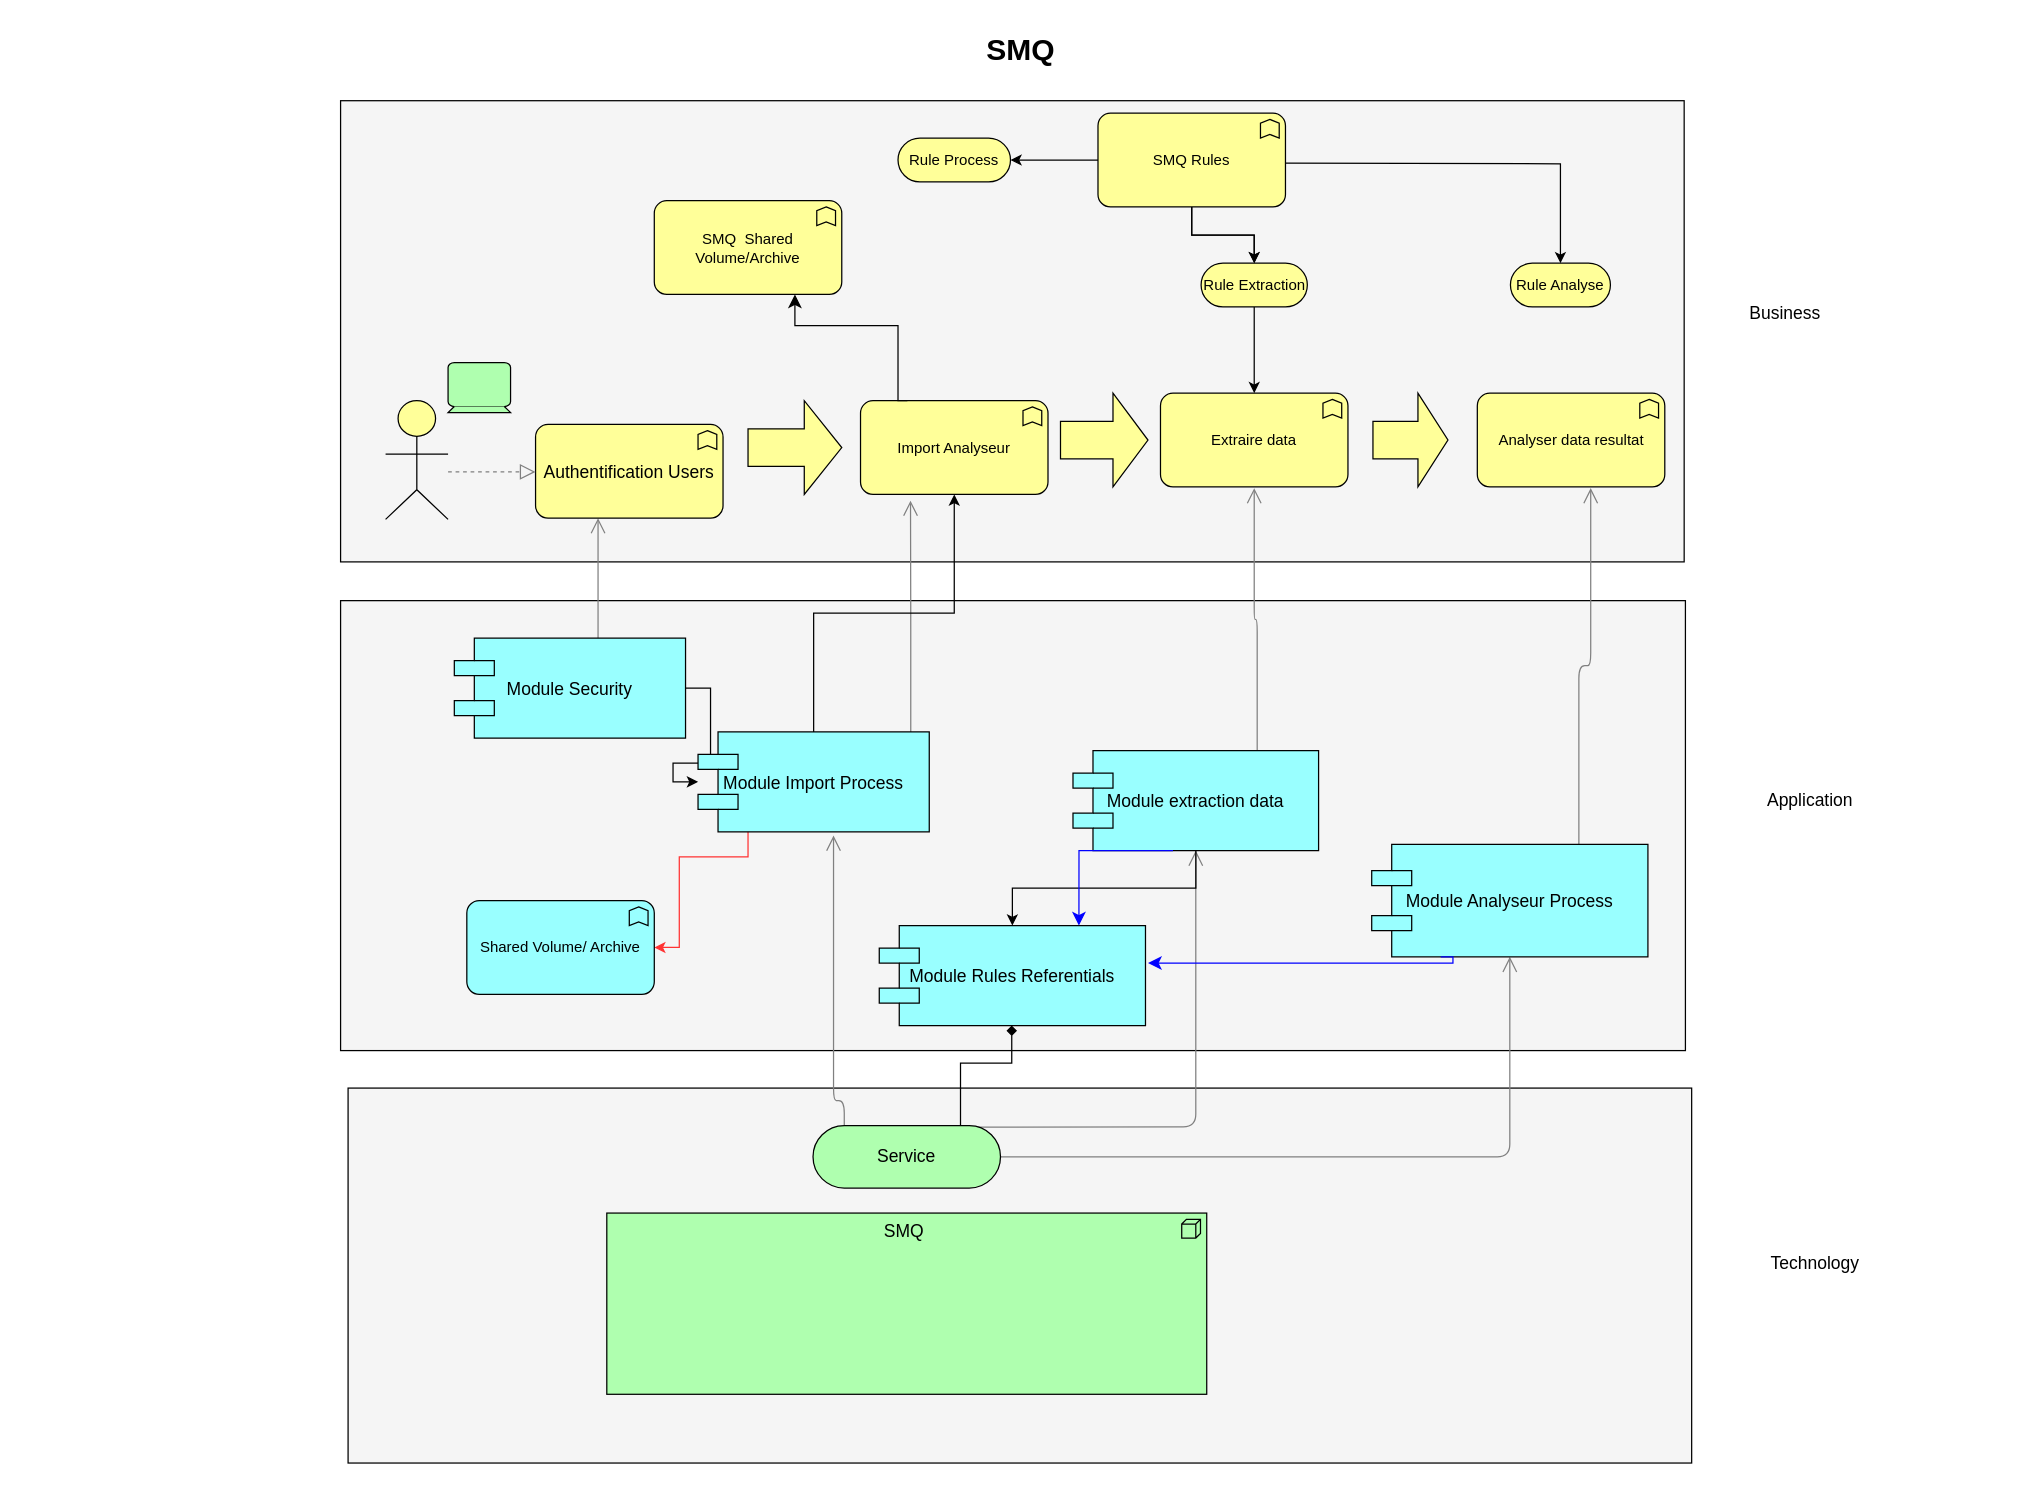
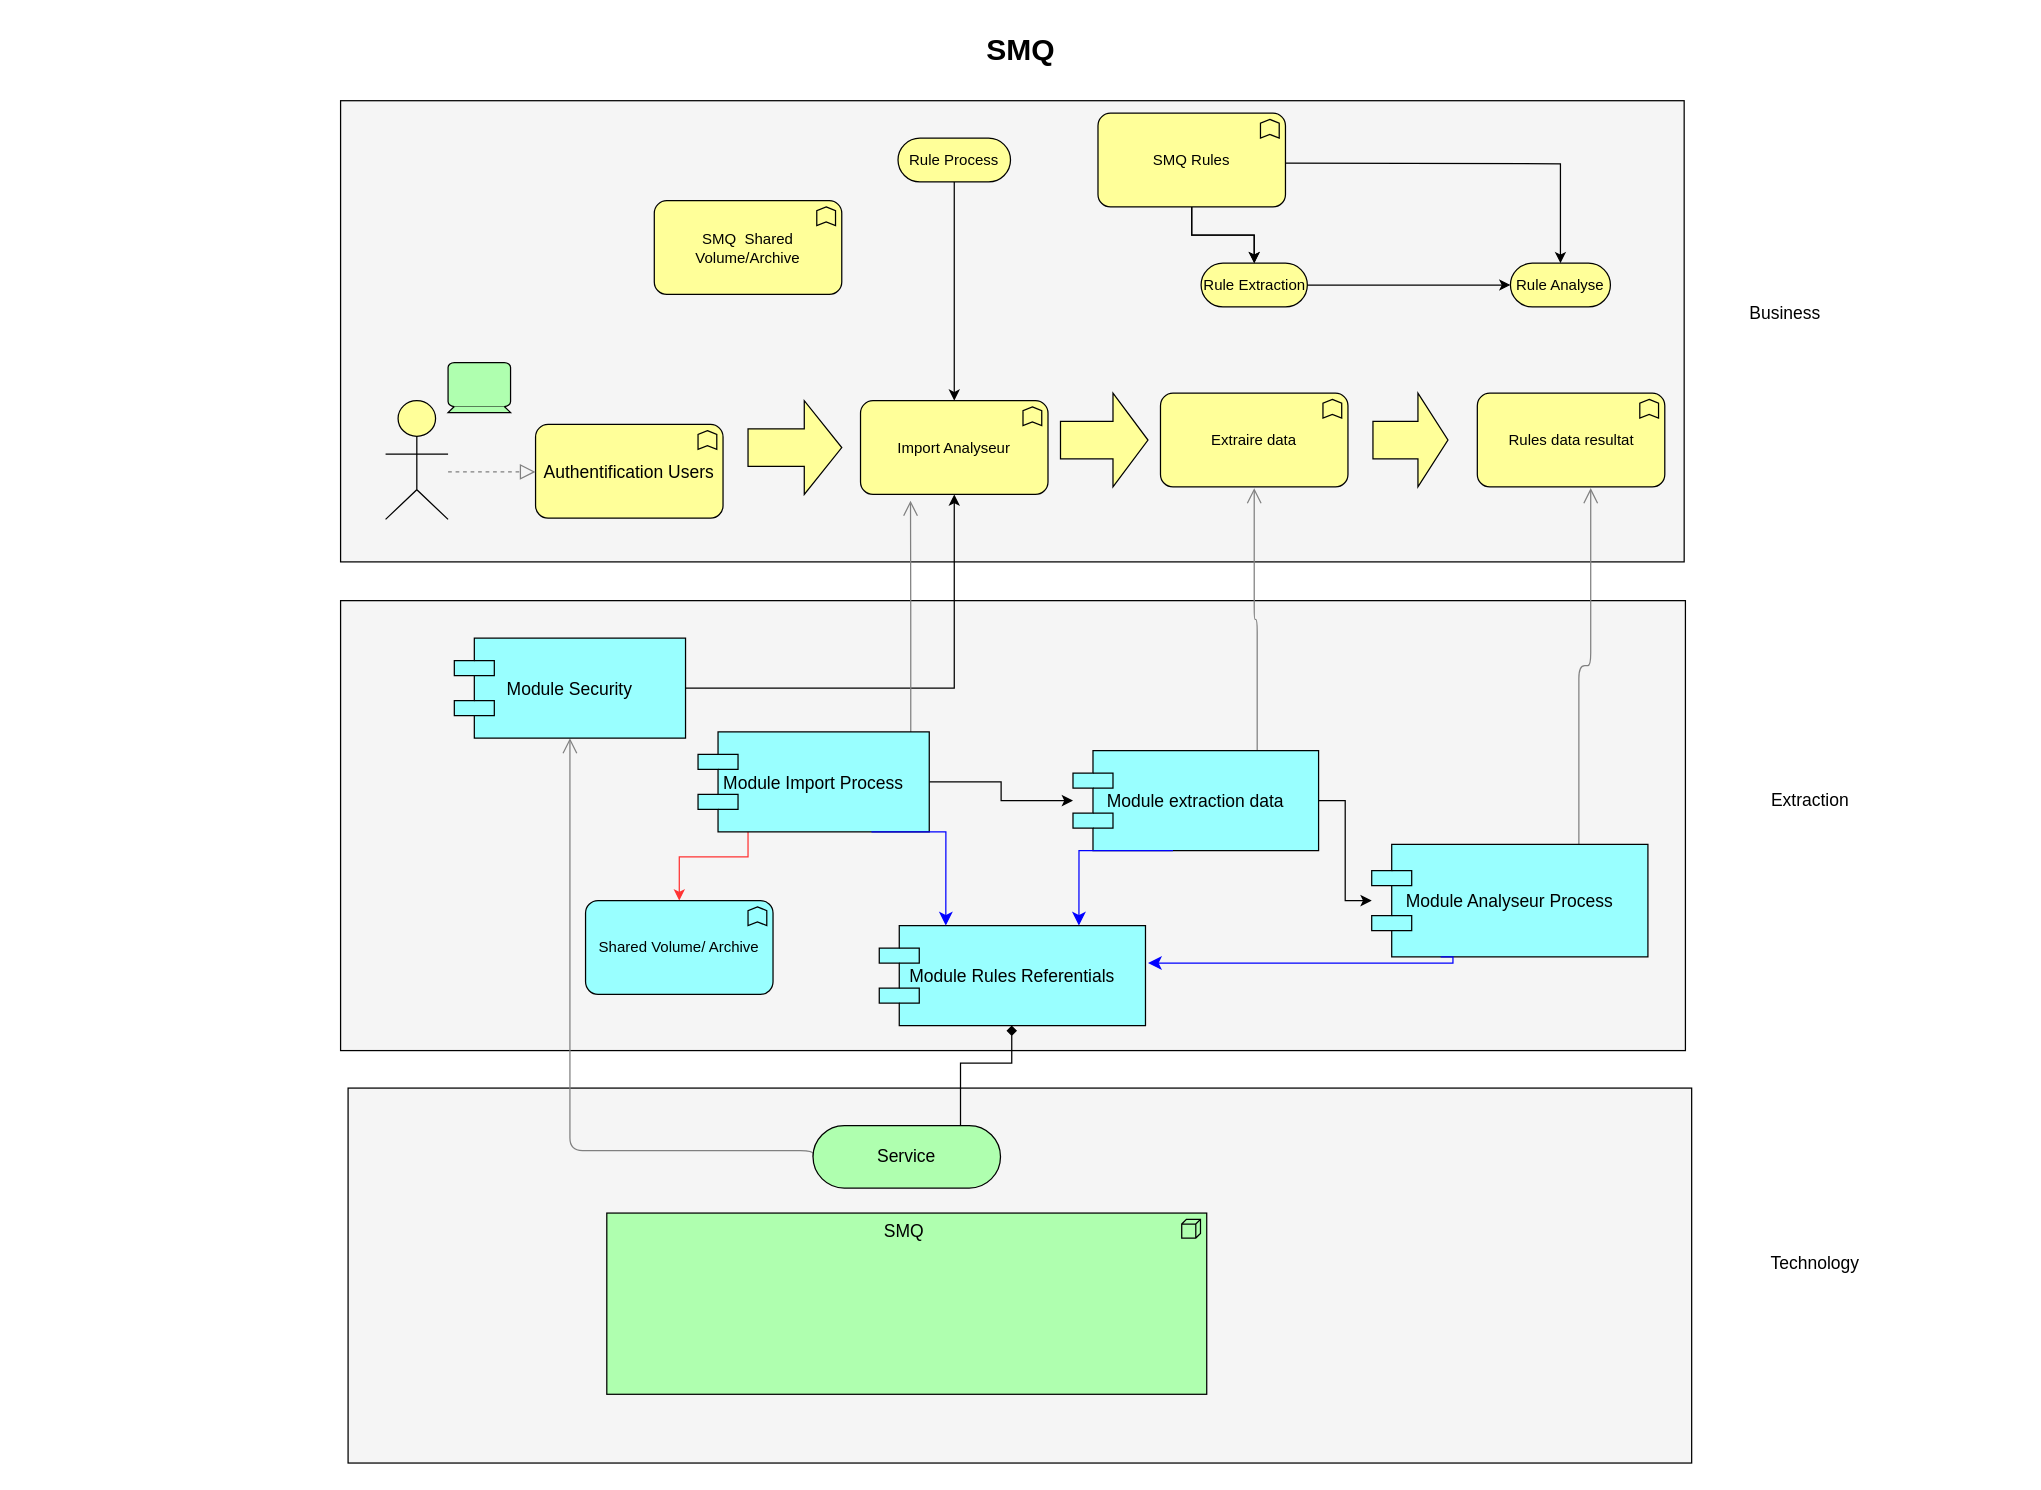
(1059, 160) -> none
none -> (954, 287)
(875, 326) -> none
(1254, 346) -> (1405, 285)
(1572, 441) -> (1572, 441)
(598, 581) -> none
(823, 613) -> (1001, 787)
(711, 720) -> (867, 688)
(1811, 801) -> (1811, 801)
none -> (946, 836)
(1088, 888) -> (1345, 847)
(561, 948) -> (679, 948)
none -> (570, 948)
(834, 983) -> none
(1196, 1068) -> none
(1348, 1157) -> none
